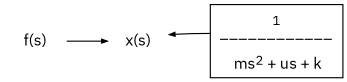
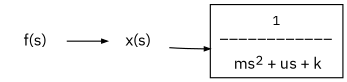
(193, 34) -> (187, 49)
